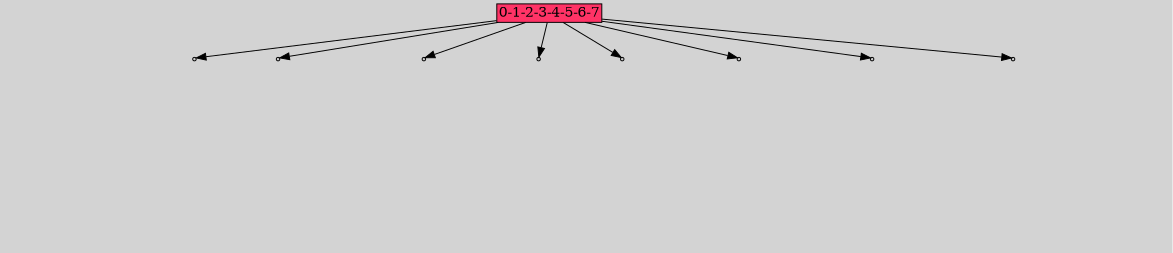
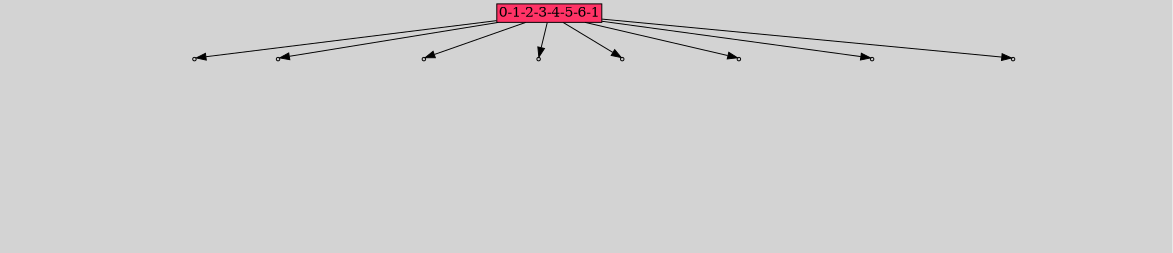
(549, 13) -> (549, 13)
